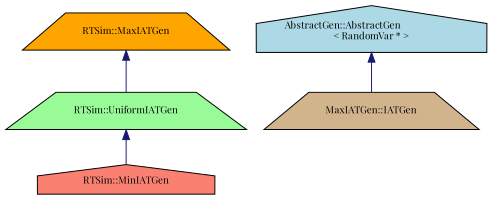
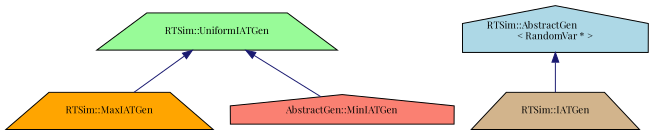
(372, 32) -> (555, 32)
(126, 76) -> (159, 74)
(372, 111) -> (555, 111)
(126, 181) -> (342, 111)
